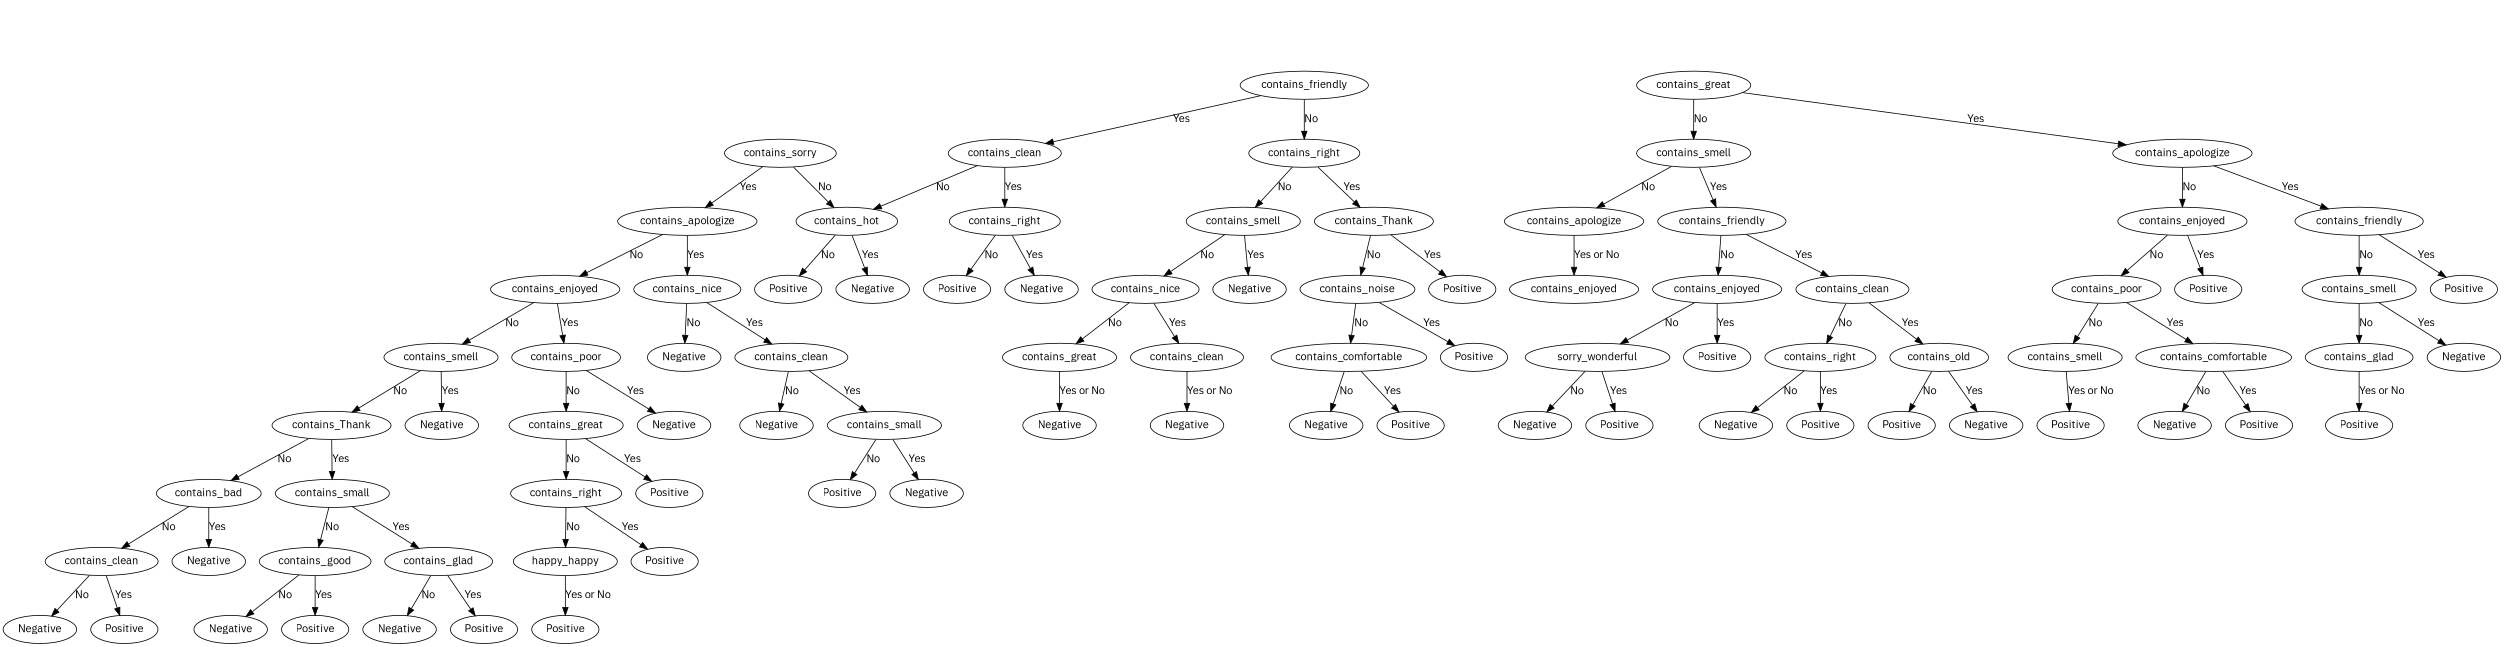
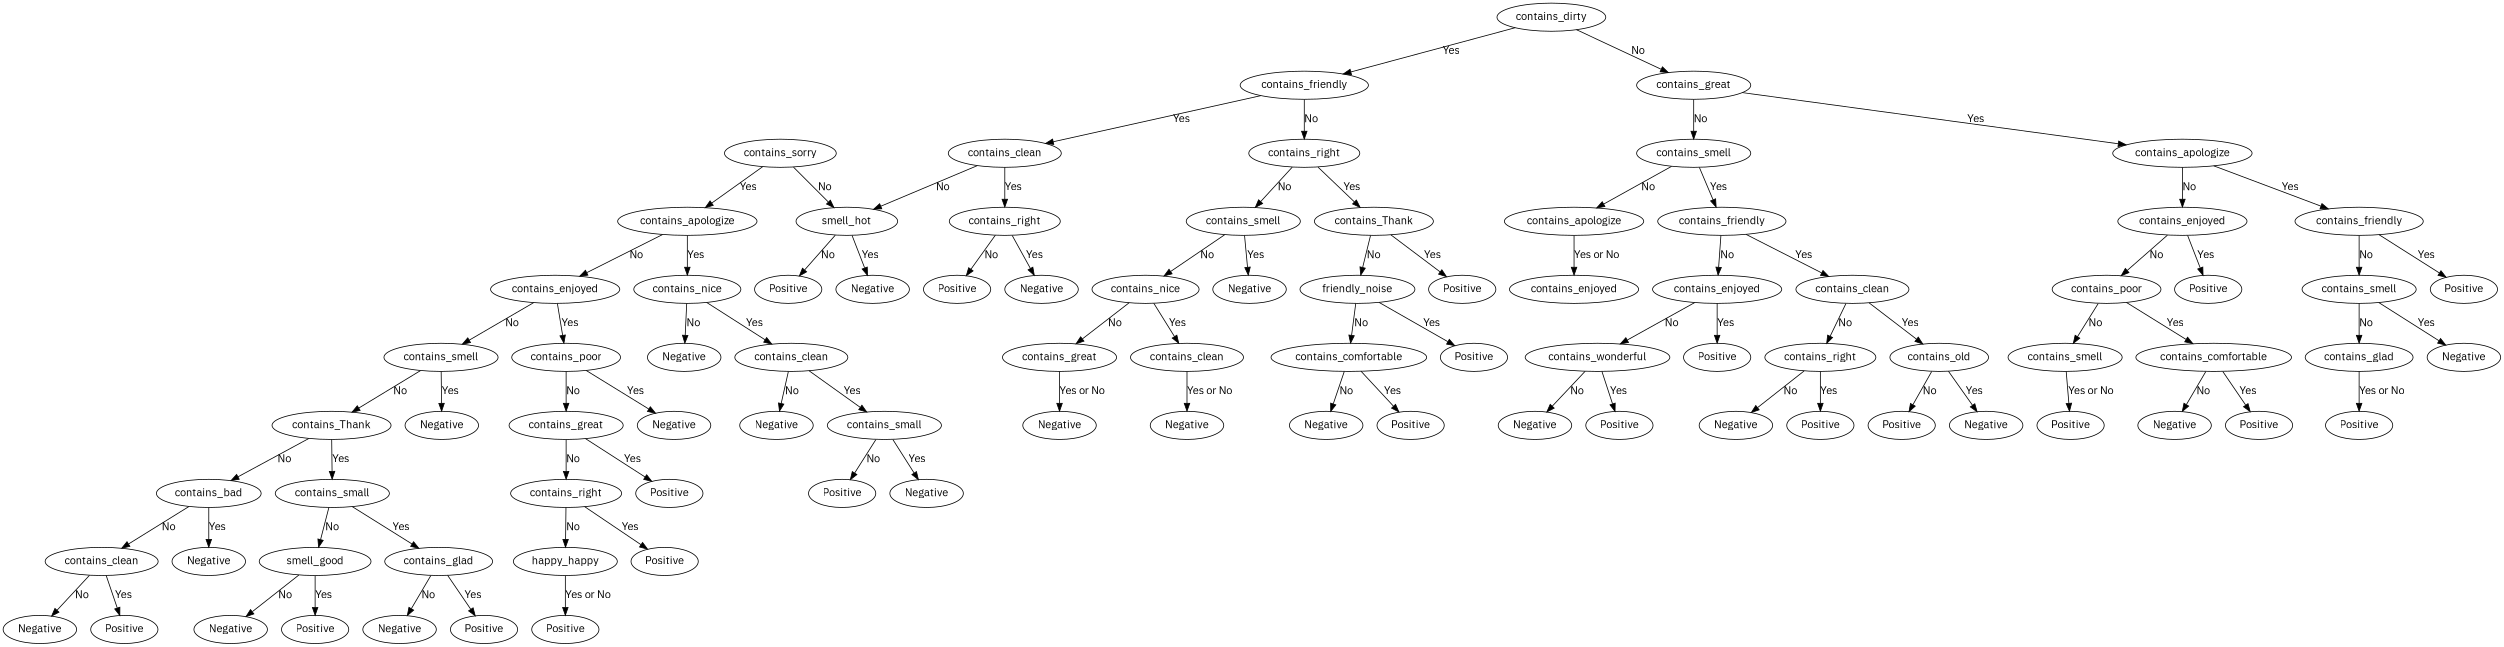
none -> (1551, 17)
(847, 221) -> (847, 221)
(1357, 289) -> (1357, 289)
(1598, 357) -> (1598, 357)
(315, 561) -> (315, 561)
